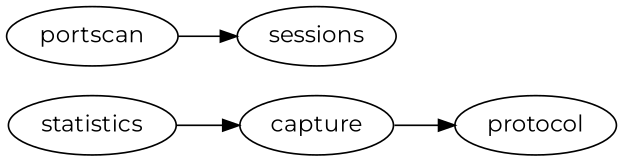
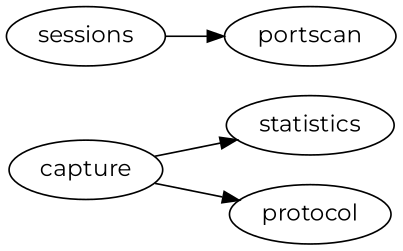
(199, 36) -> (186, 36)
(199, 125) -> (188, 150)
